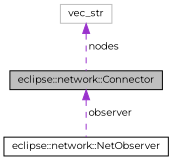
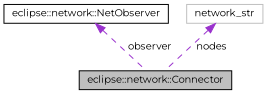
(86, 14) -> (225, 14)
(86, 119) -> (125, 51)
